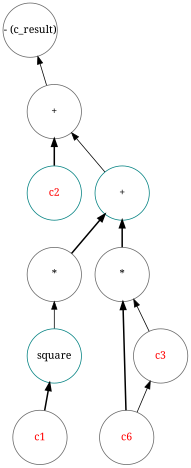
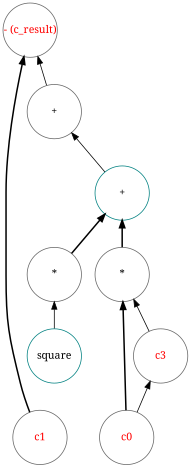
(30, 30) -> (30, 30)
(54, 193) -> none
(46, 400) -> (6, 239)
(127, 437) -> (127, 437)
